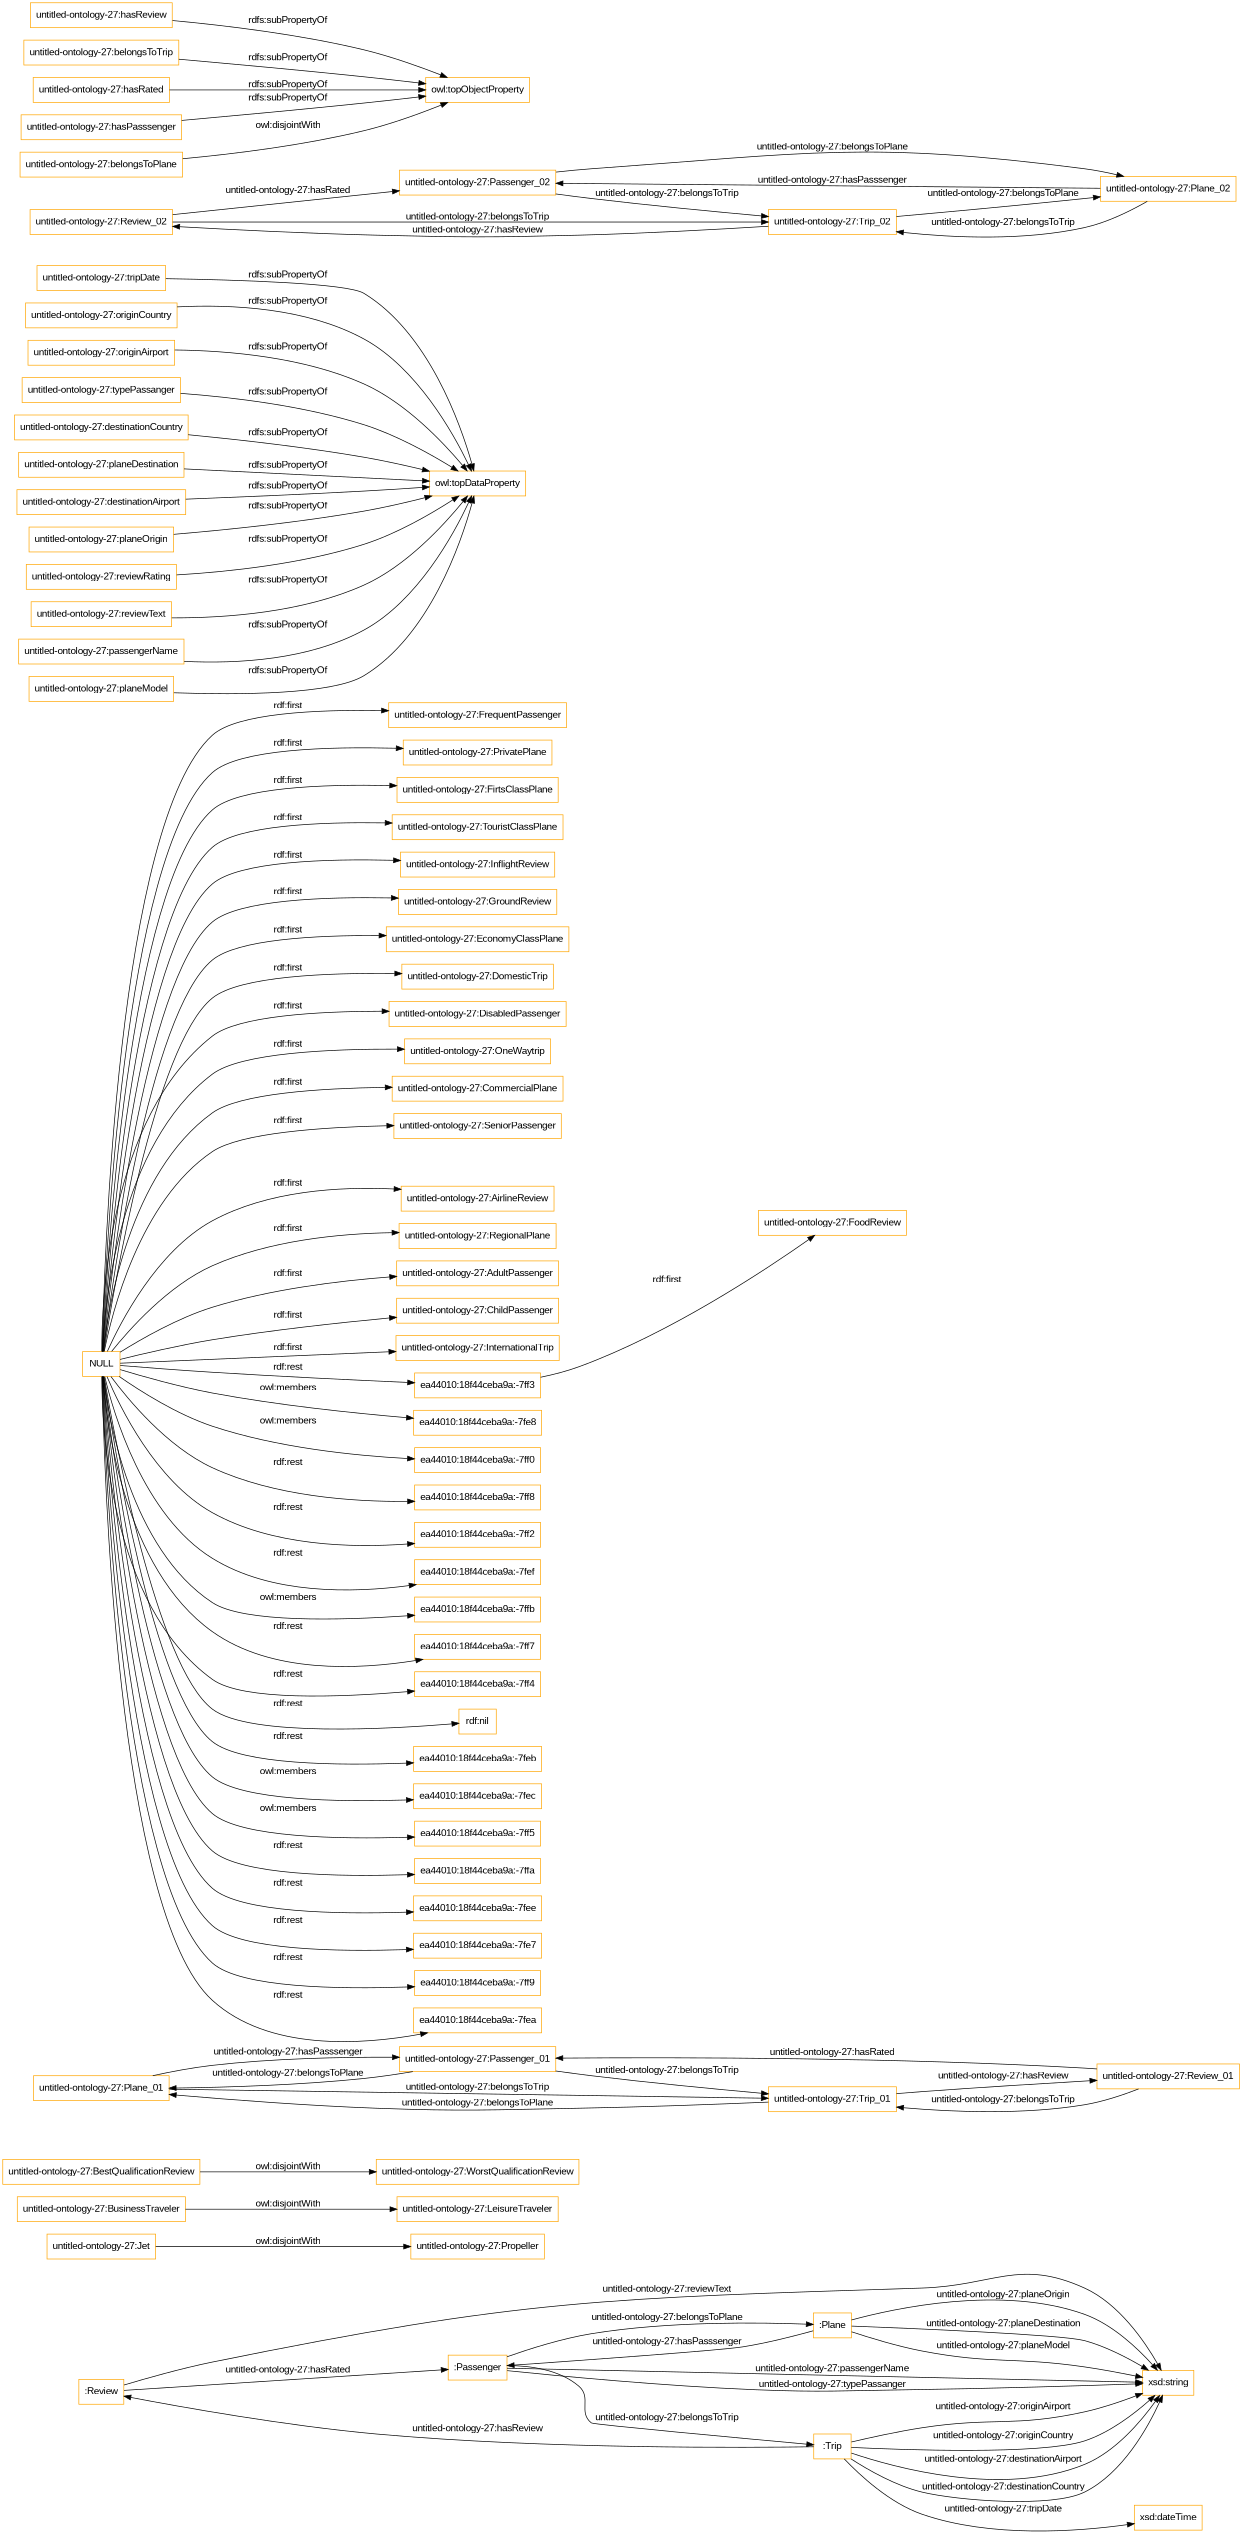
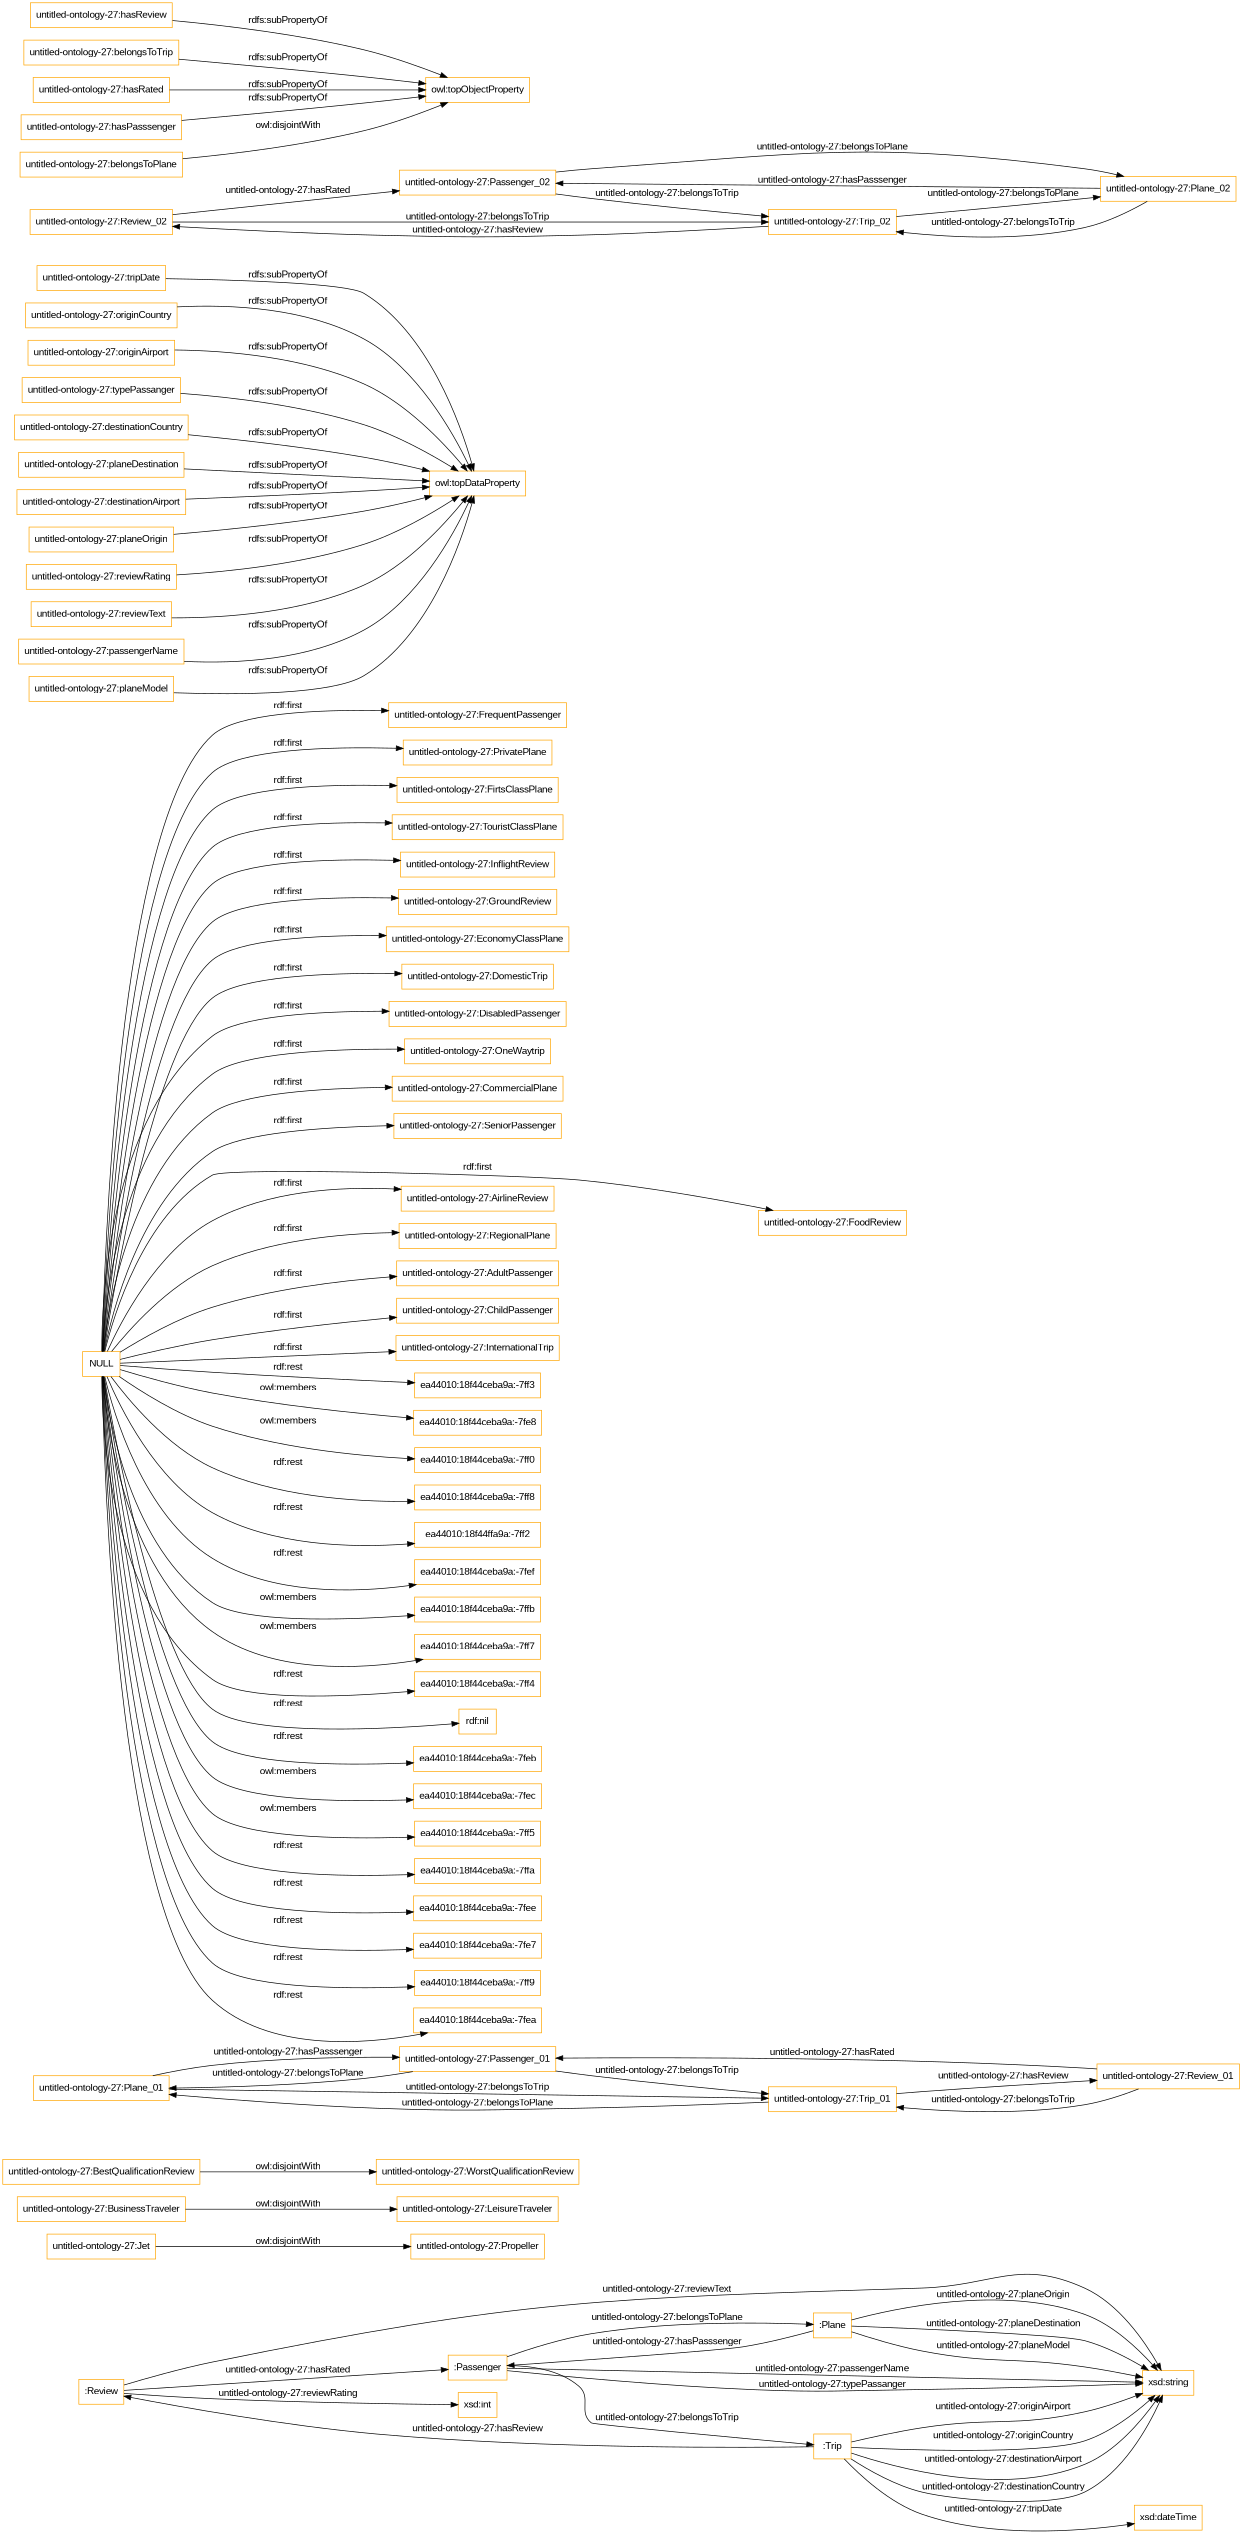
(680, 1320) -> (384, 1173)
(478, 1535) -> (478, 1535)
(288, 1626) -> (288, 1626)
none -> (478, 2405)
